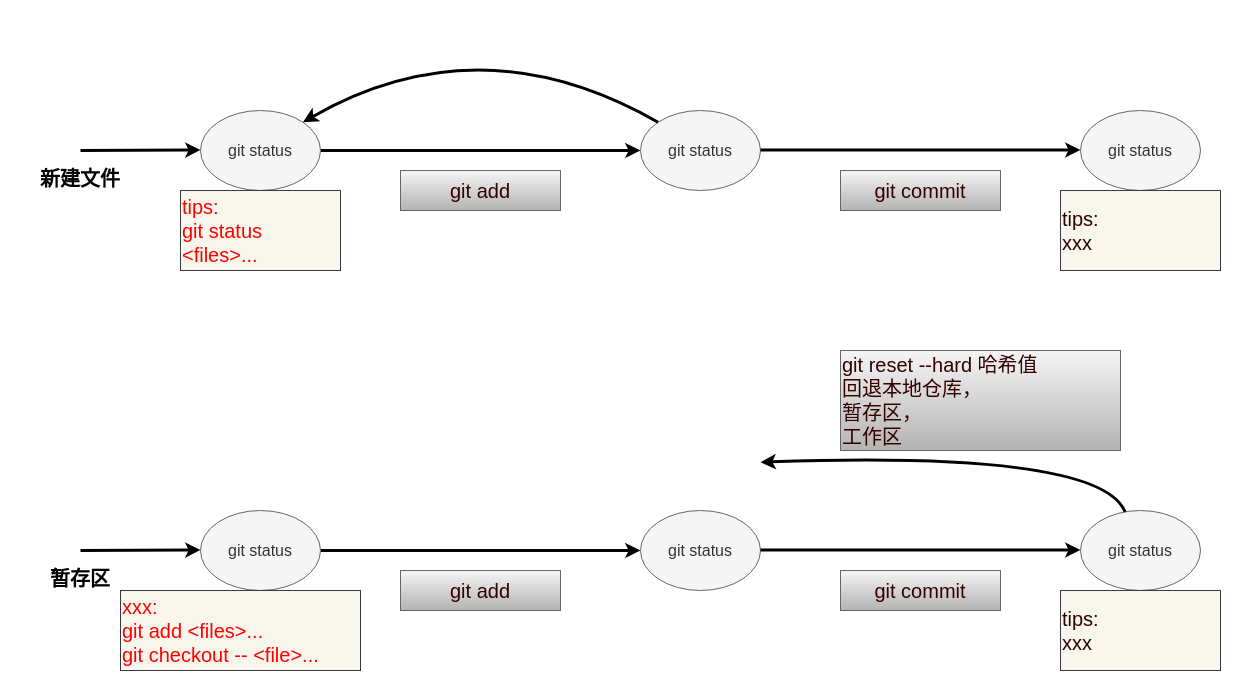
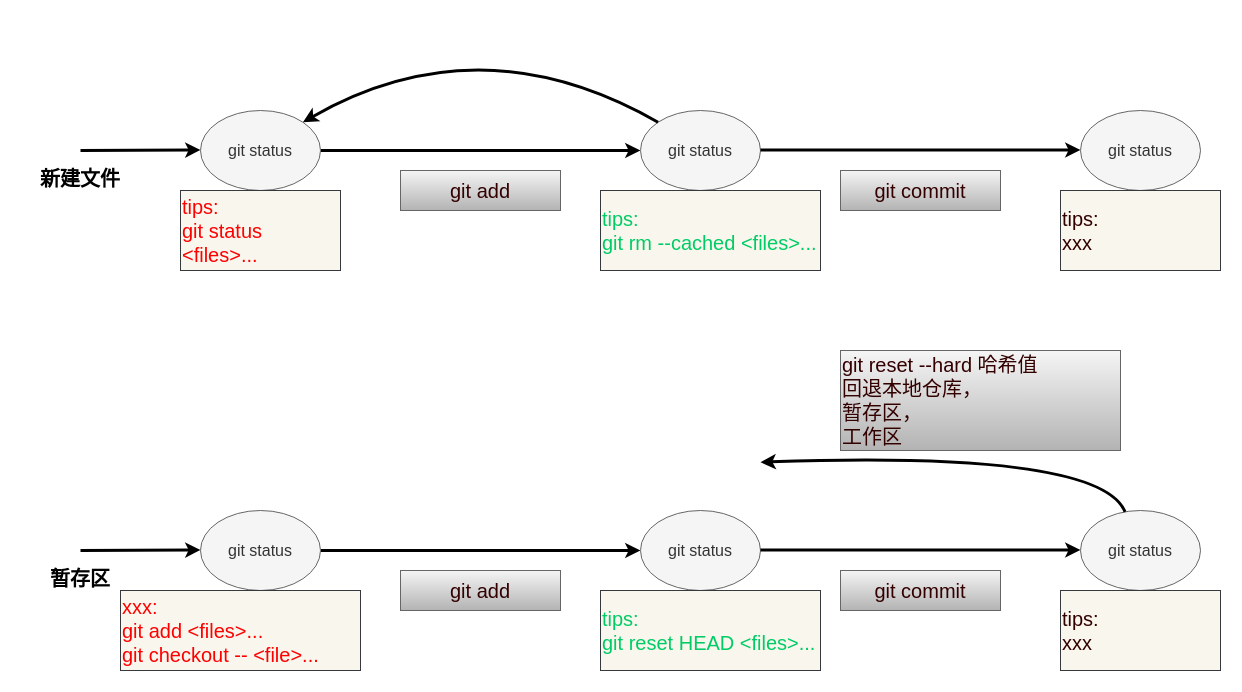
none -> (711, 231)
none -> (711, 631)
